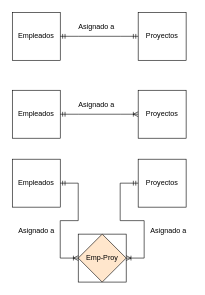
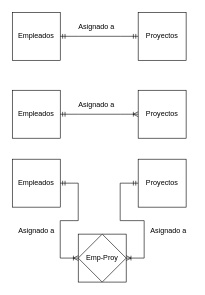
(102, 258) -> (102, 258)
